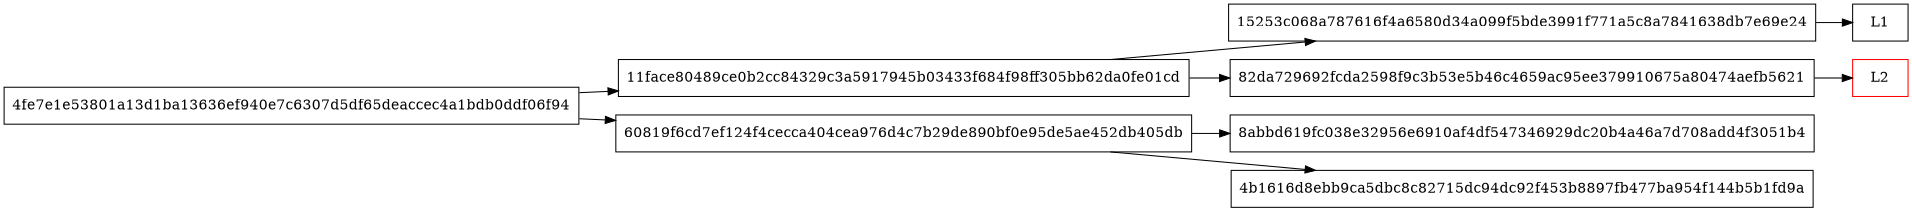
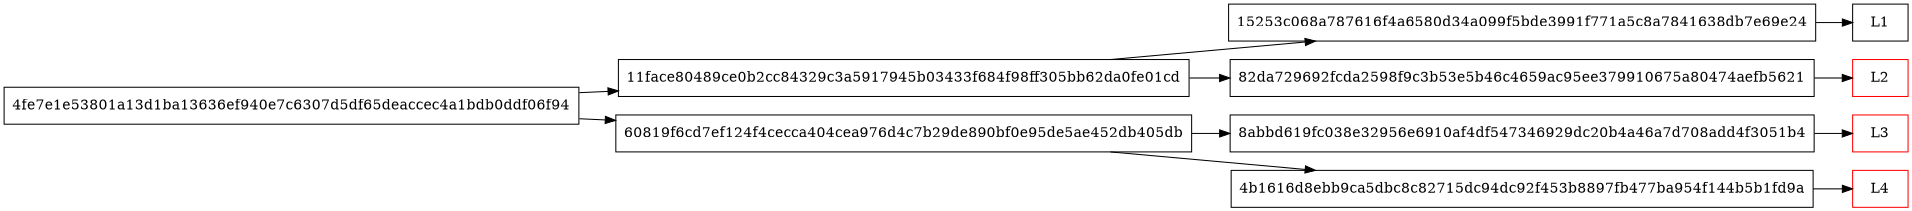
none -> (1880, 133)
none -> (1880, 189)
